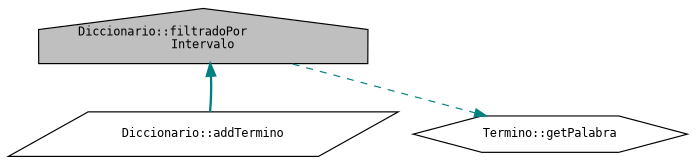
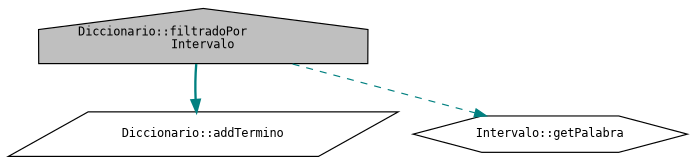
(211, 94) -> (195, 82)
(550, 134) -> (550, 134)
